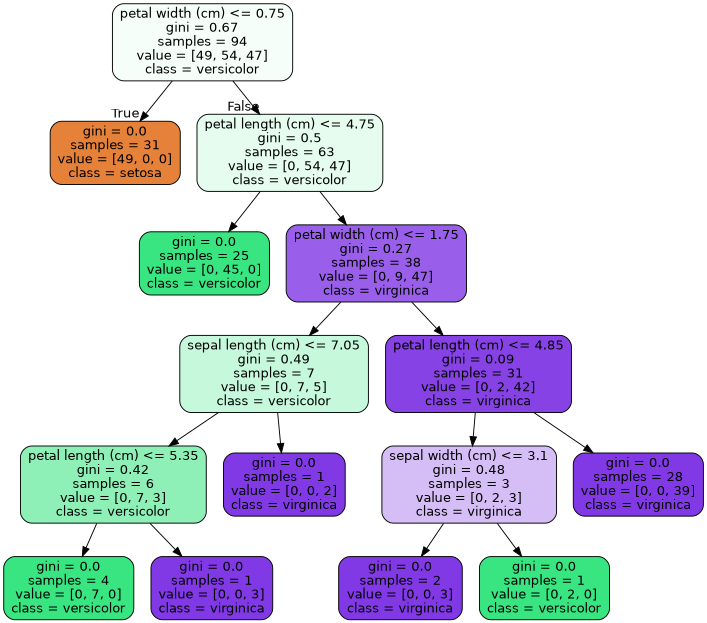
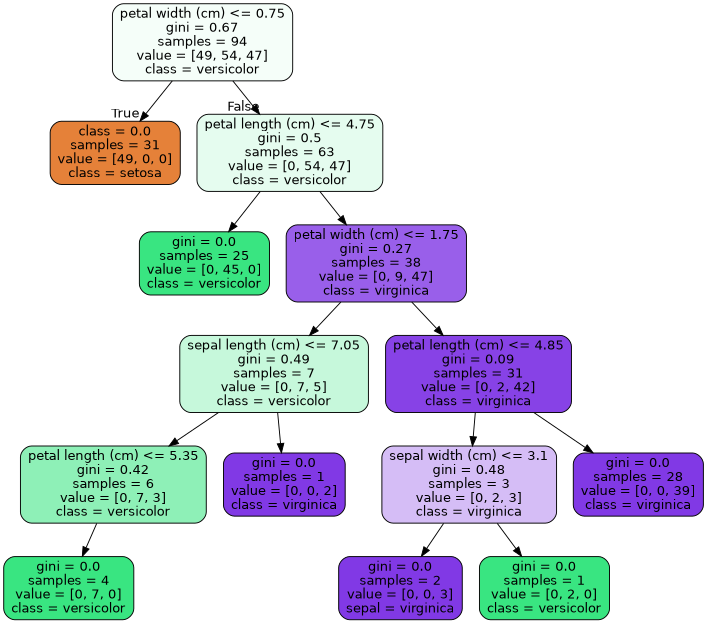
(115, 153) -> (115, 153)
(212, 588) -> none
(400, 588) -> (400, 588)
